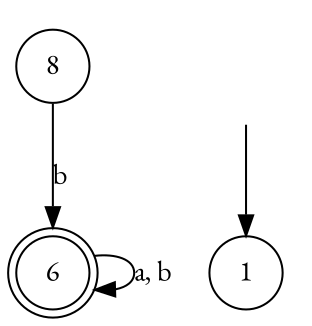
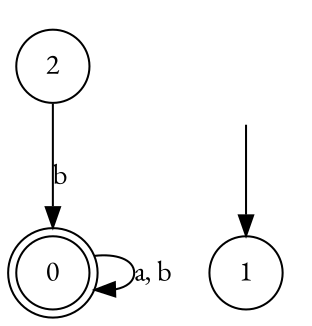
(53, 66) -> (53, 66)
(53, 273) -> (53, 273)
